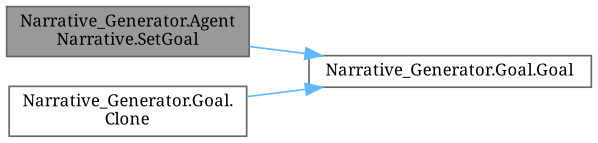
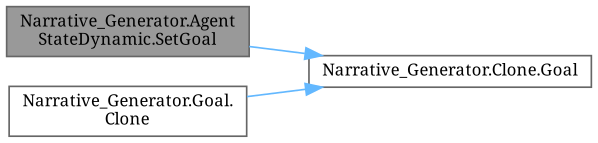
(128, 32) -> (128, 32)
(450, 71) -> (450, 71)
